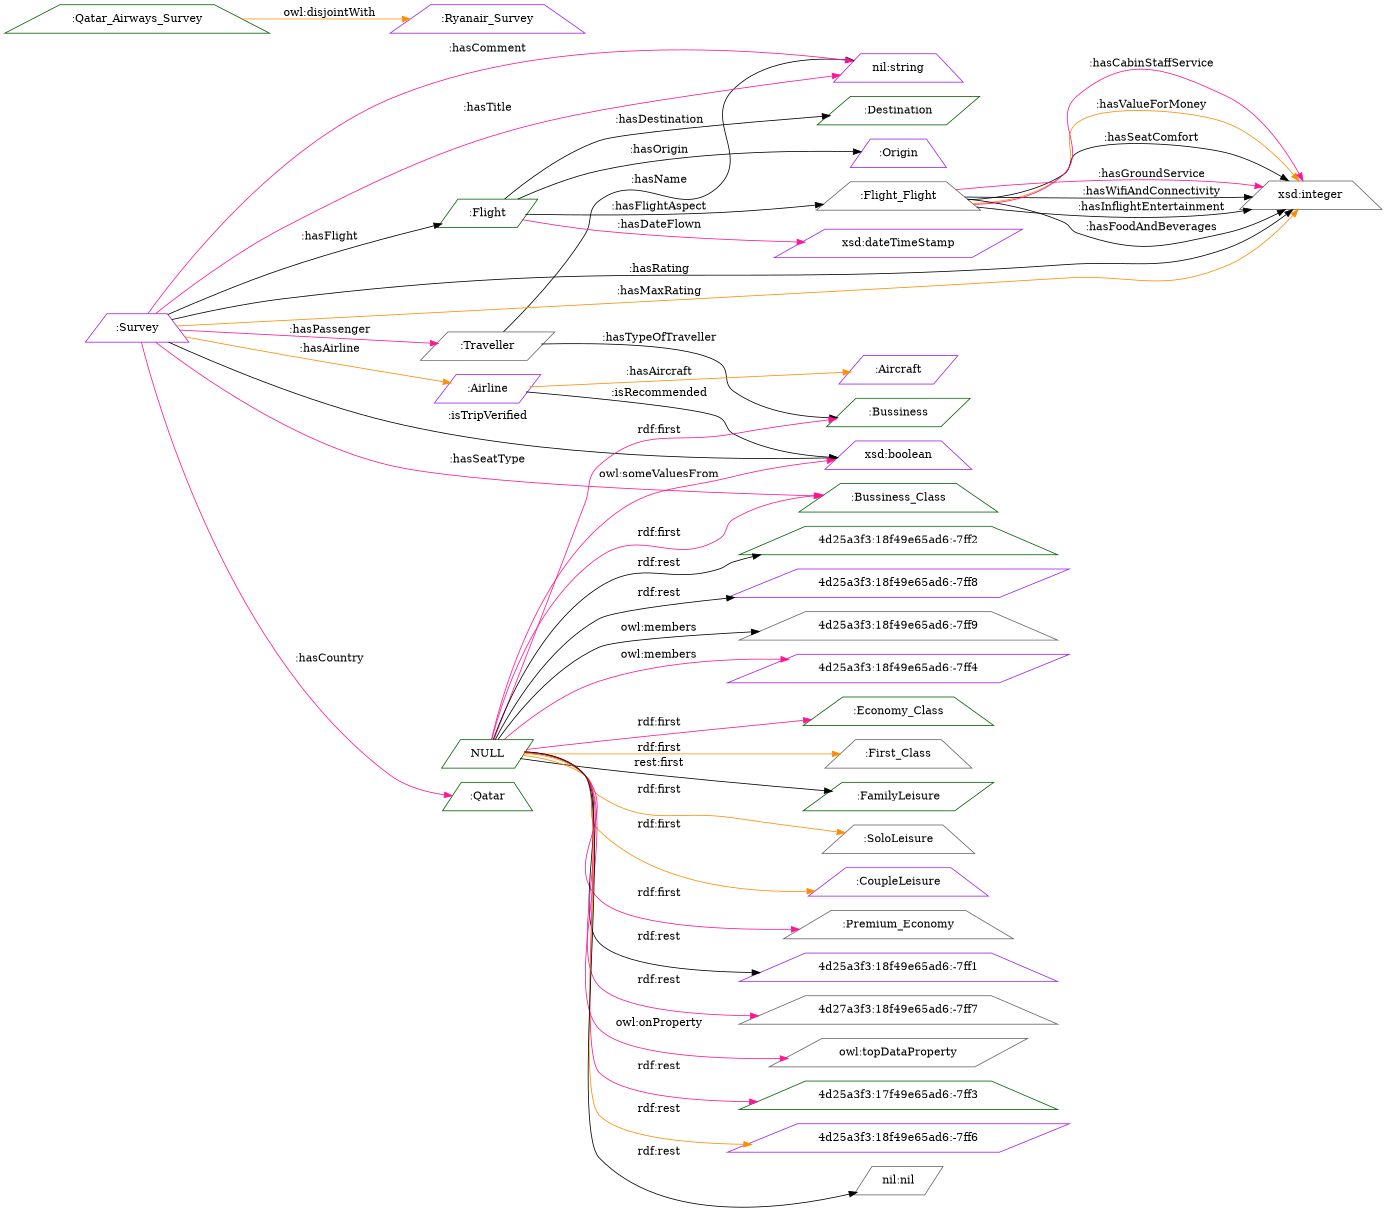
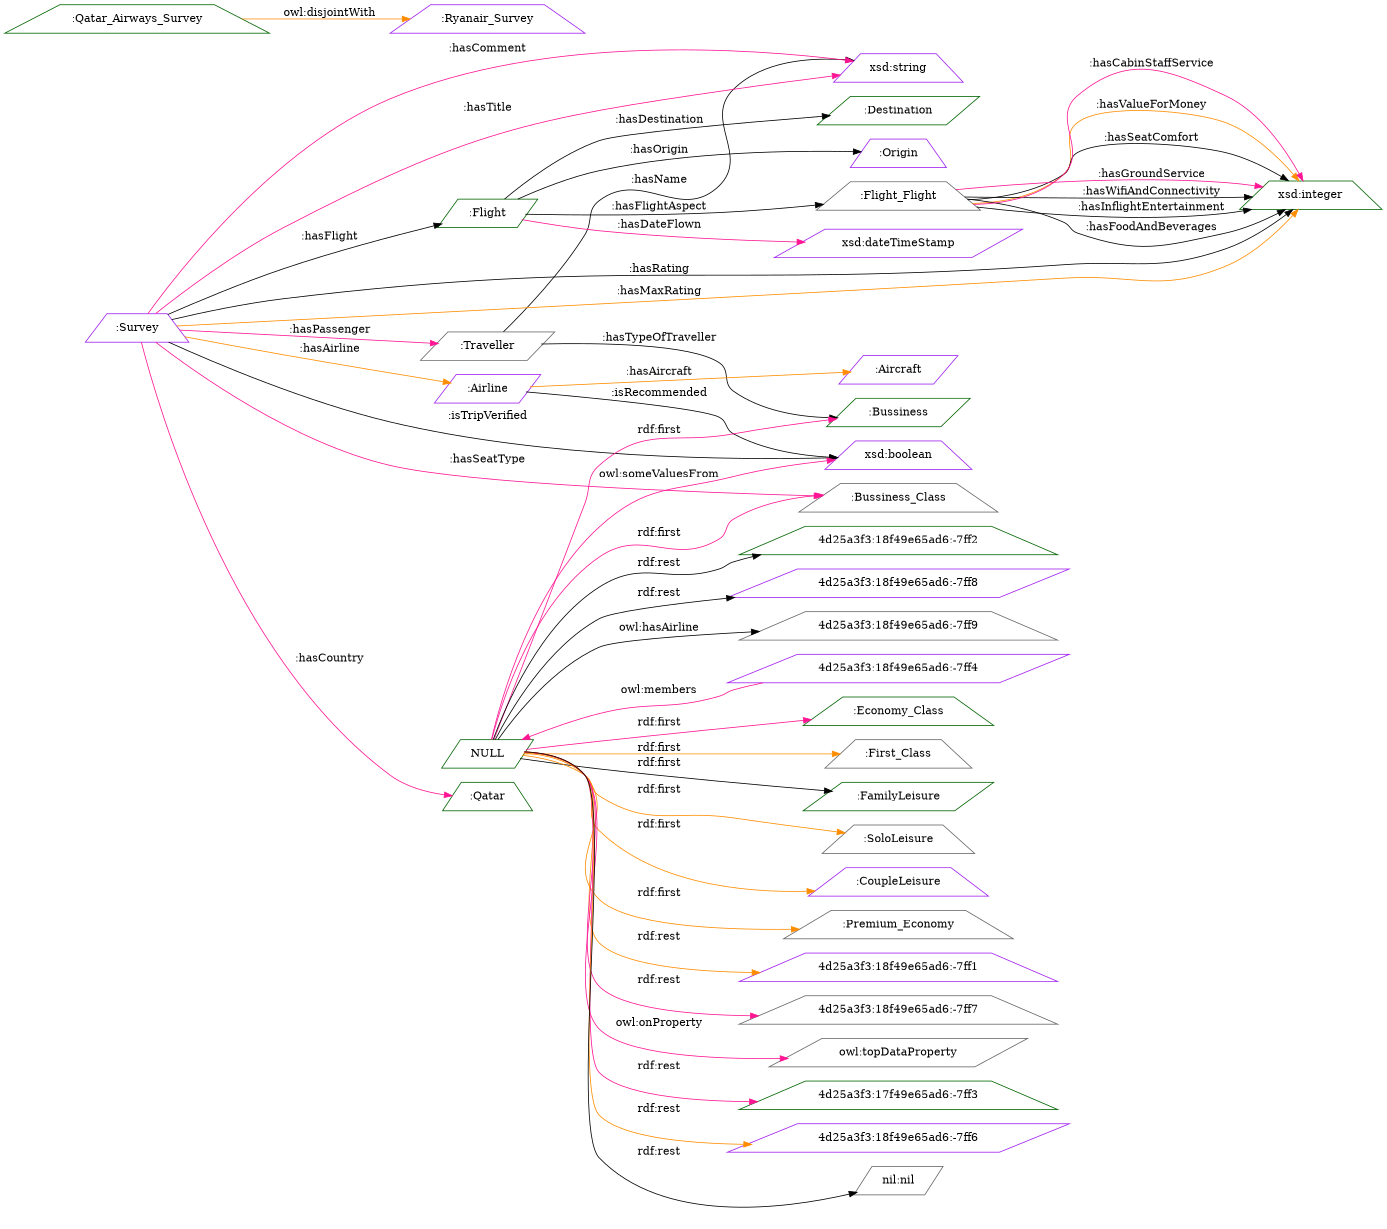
(898, 68) -> (898, 68)
(1311, 195) -> (1311, 195)
(898, 498) -> (898, 498)
(659, 628) -> (659, 628)
(634, 672) -> (646, 706)
(659, 763) -> (659, 763)
(599, 899) -> (599, 899)
(599, 942) -> (599, 942)
(898, 1010) -> (898, 1010)
